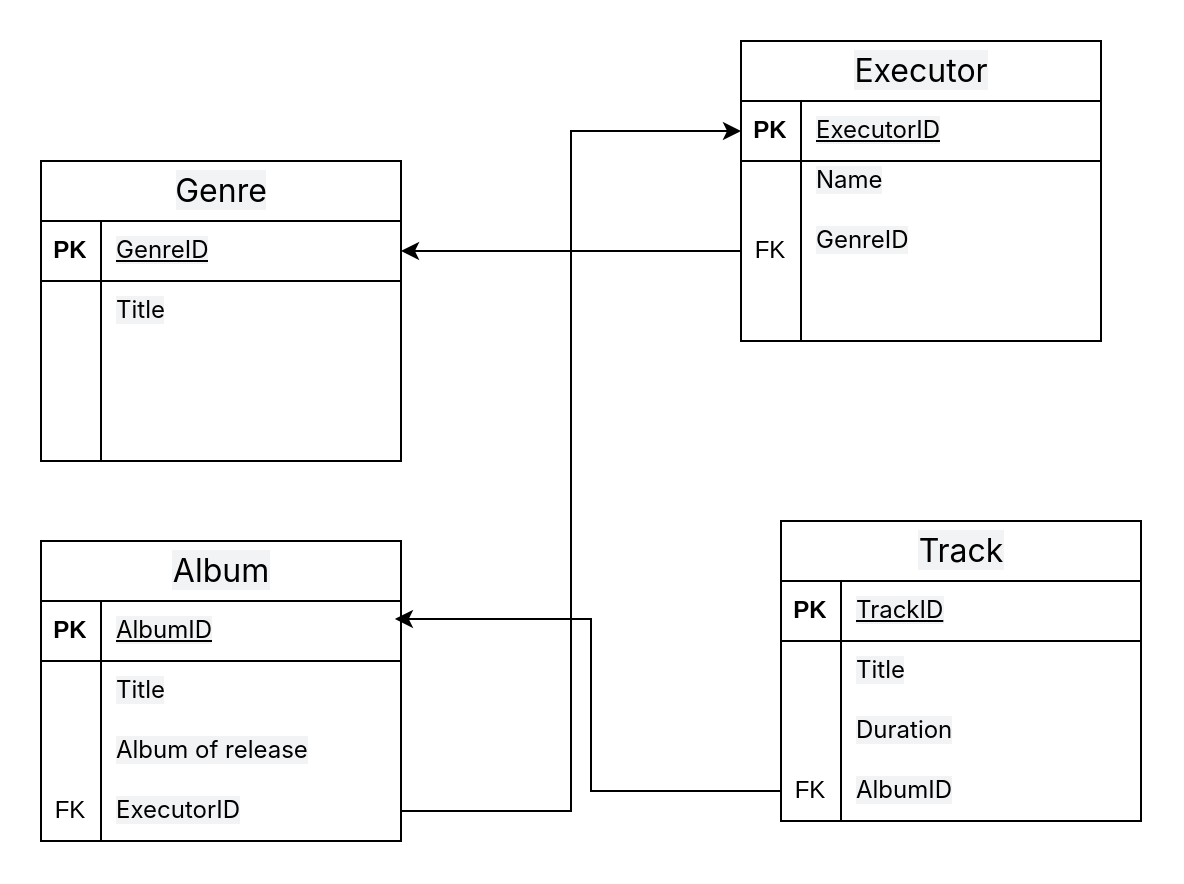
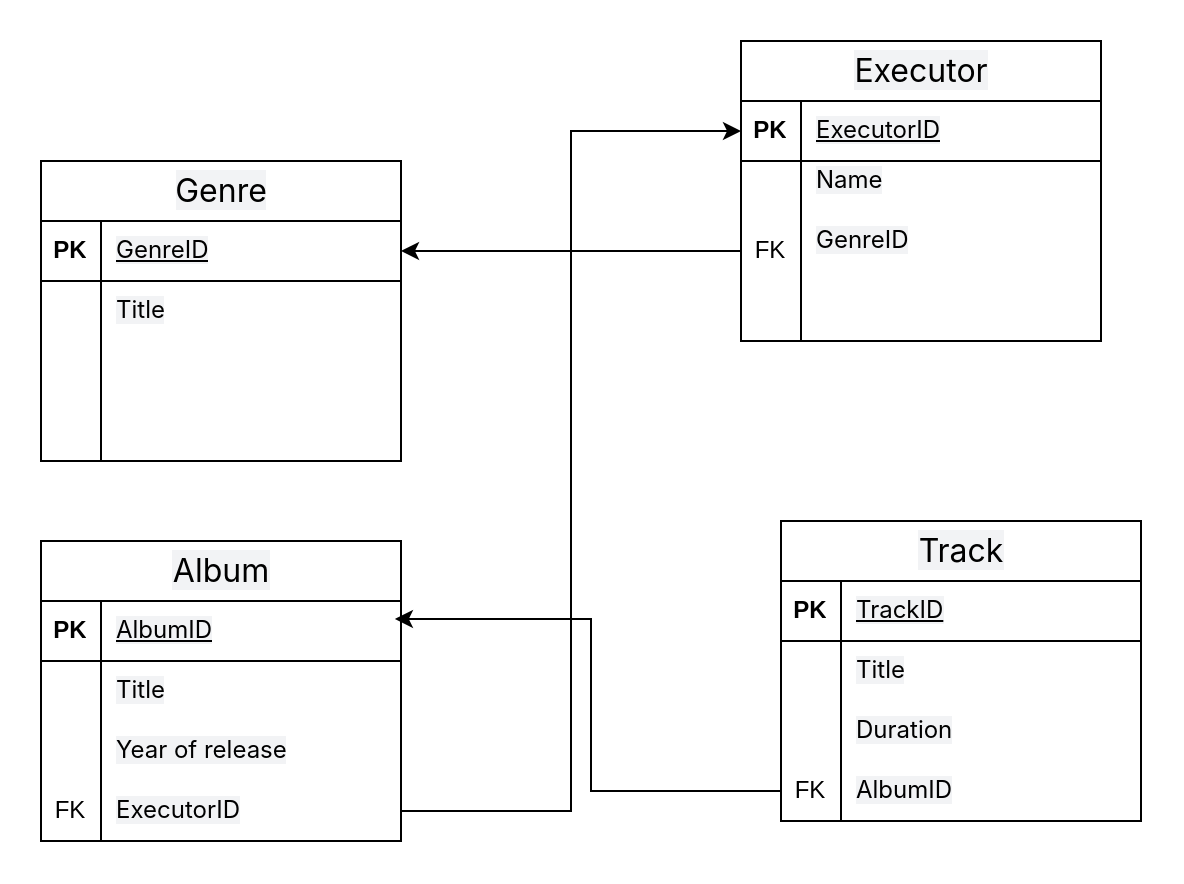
(212, 751) -> (208, 751)
